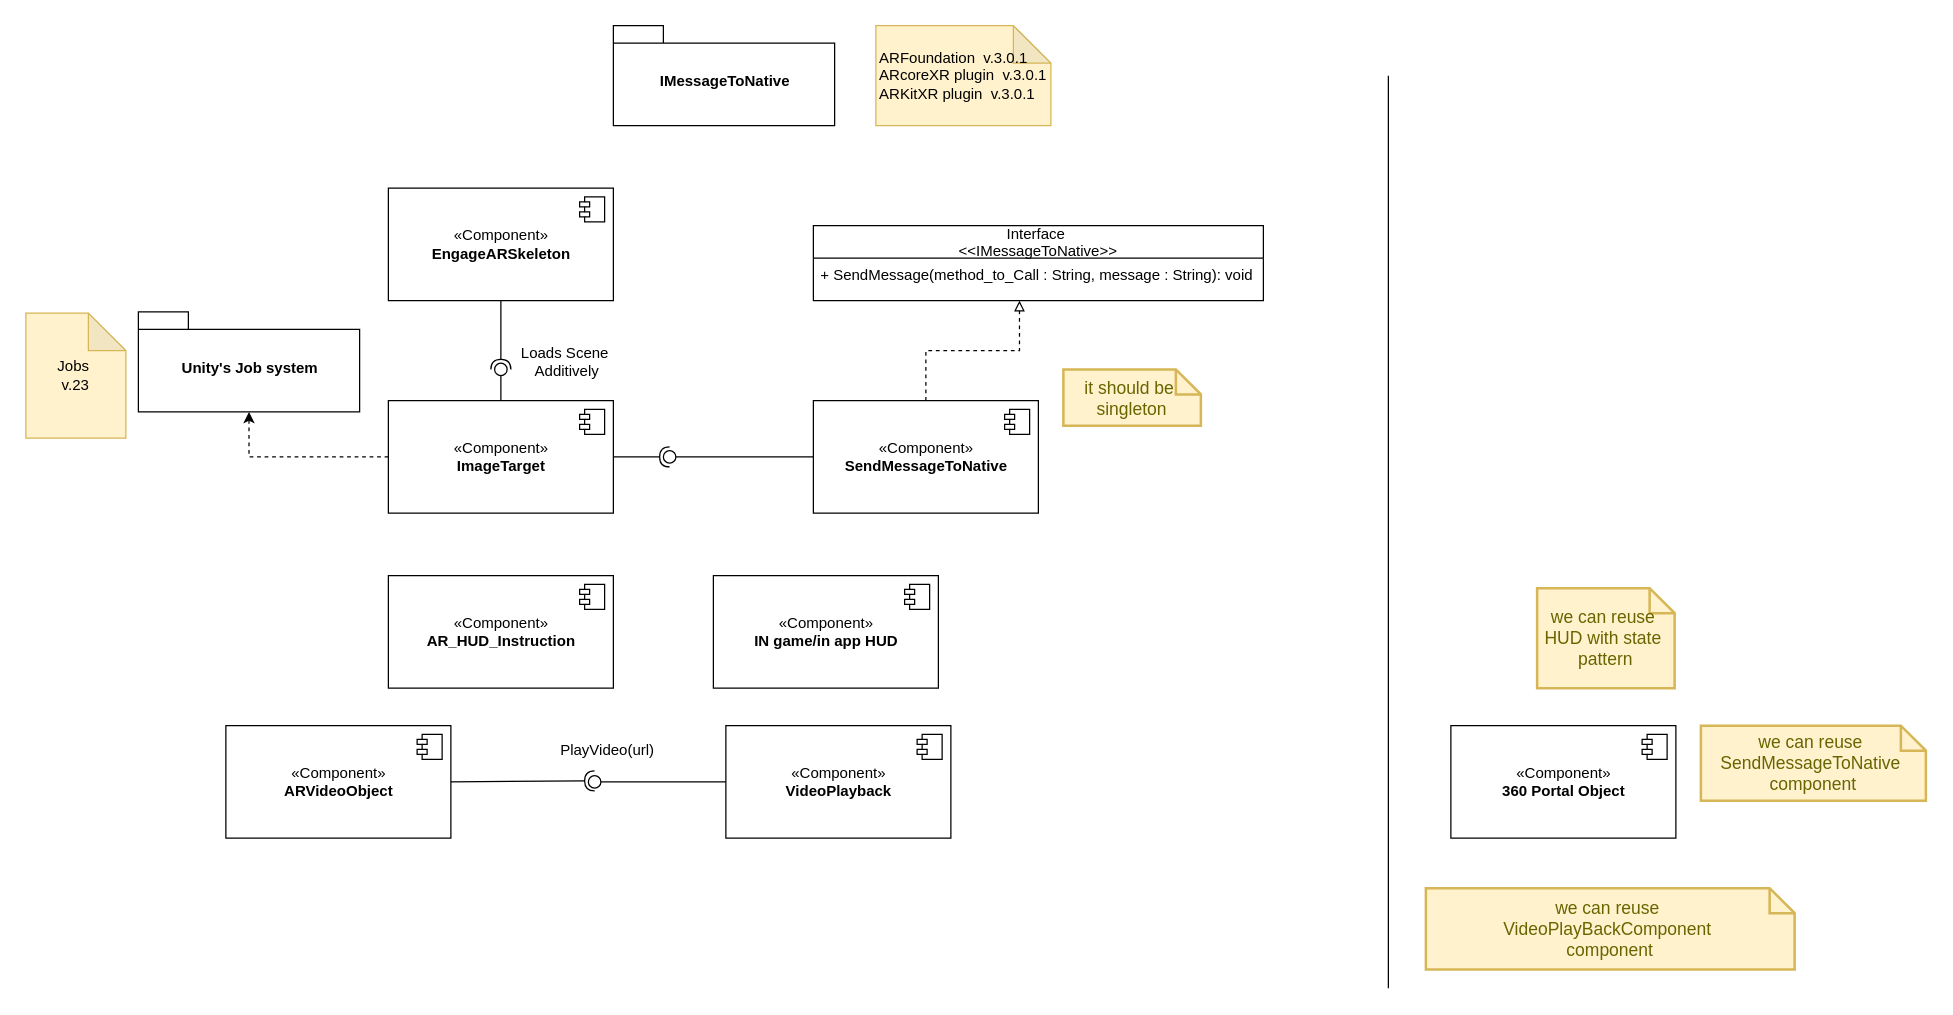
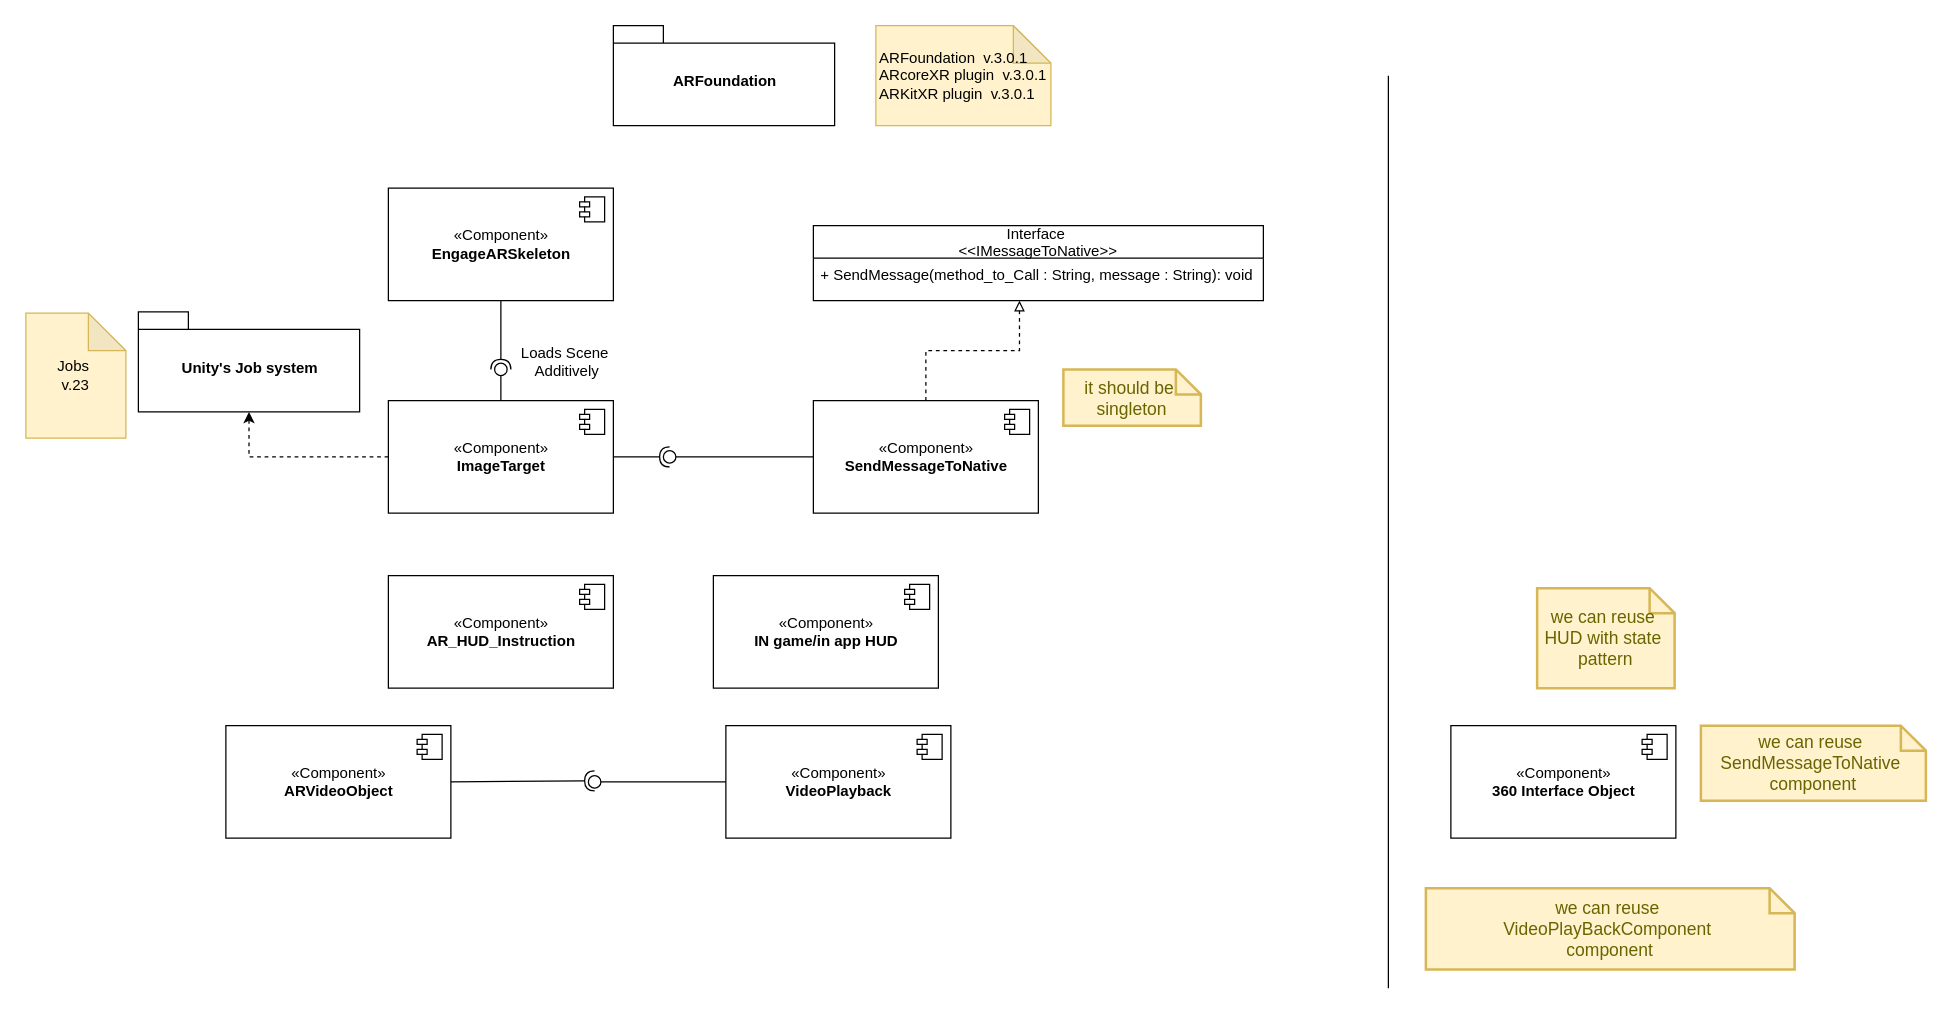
(725, 82) -> (725, 82)
(607, 751) -> none
(1564, 782) -> (1564, 782)
